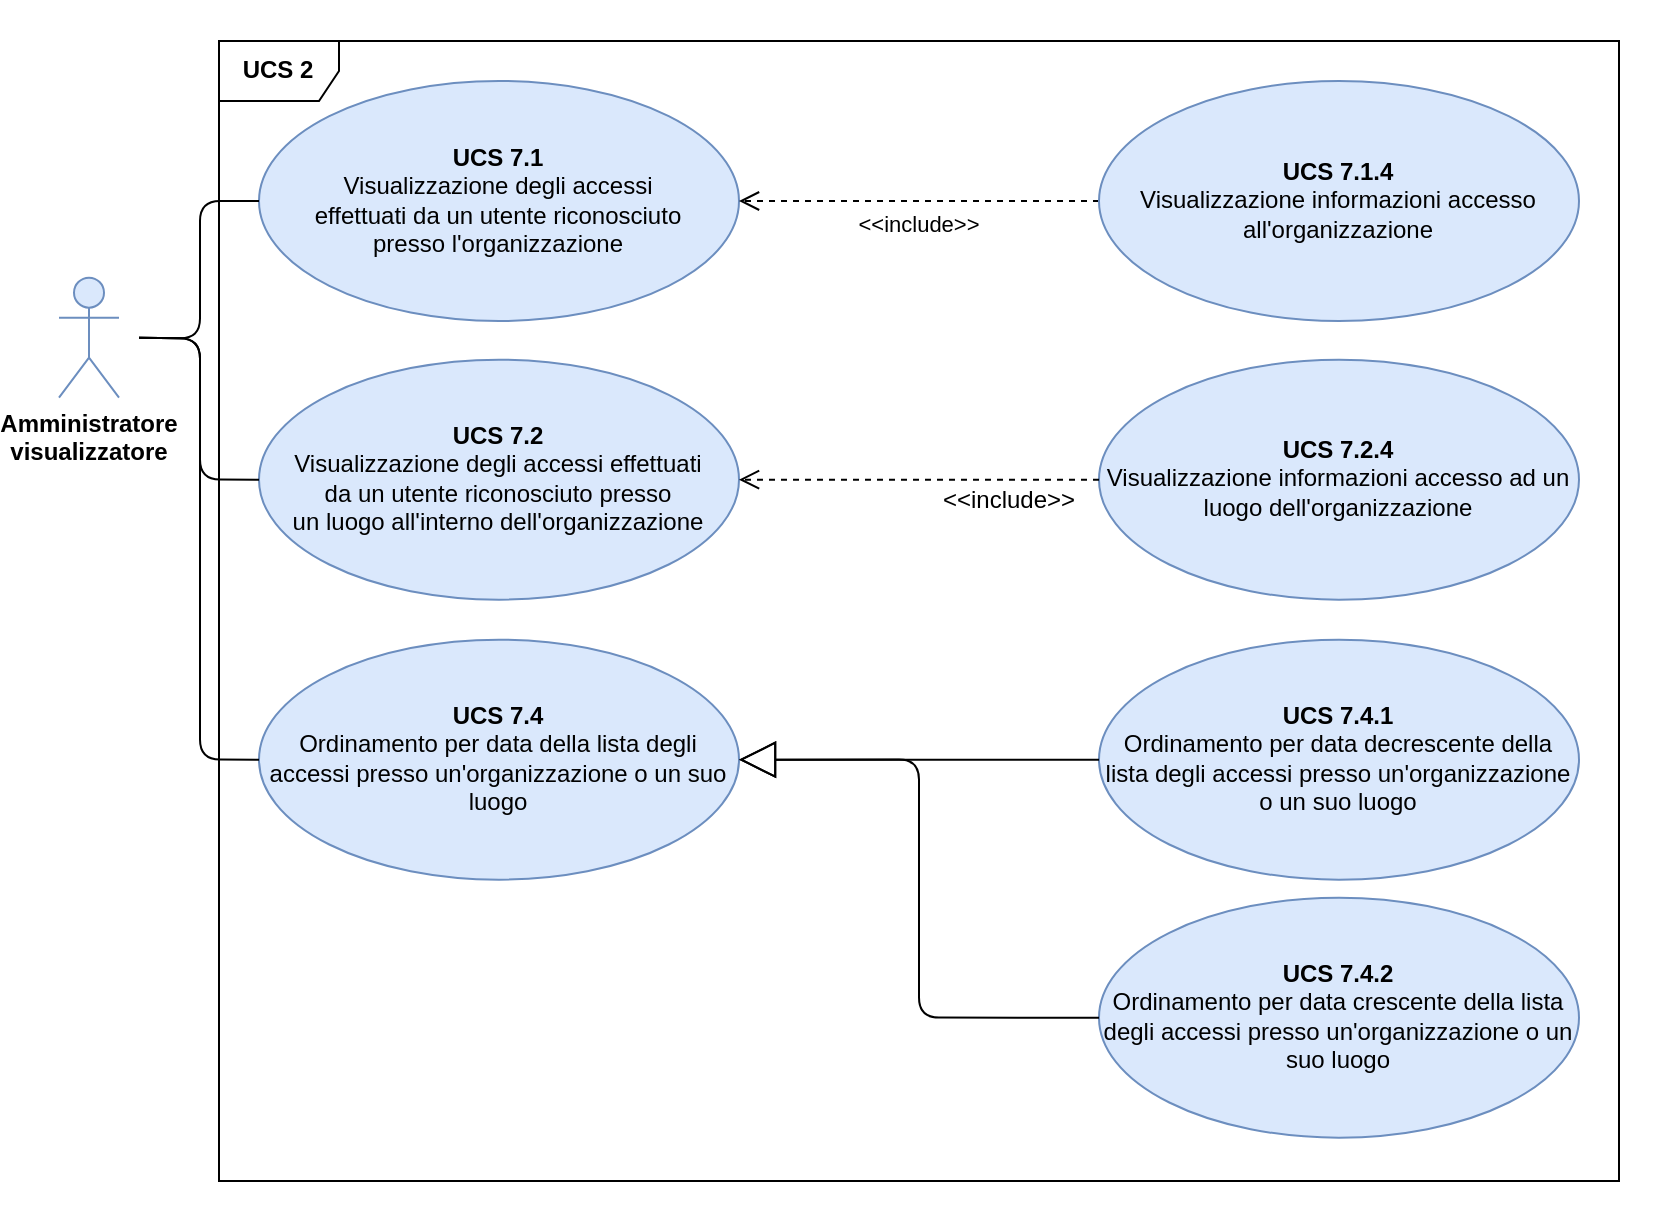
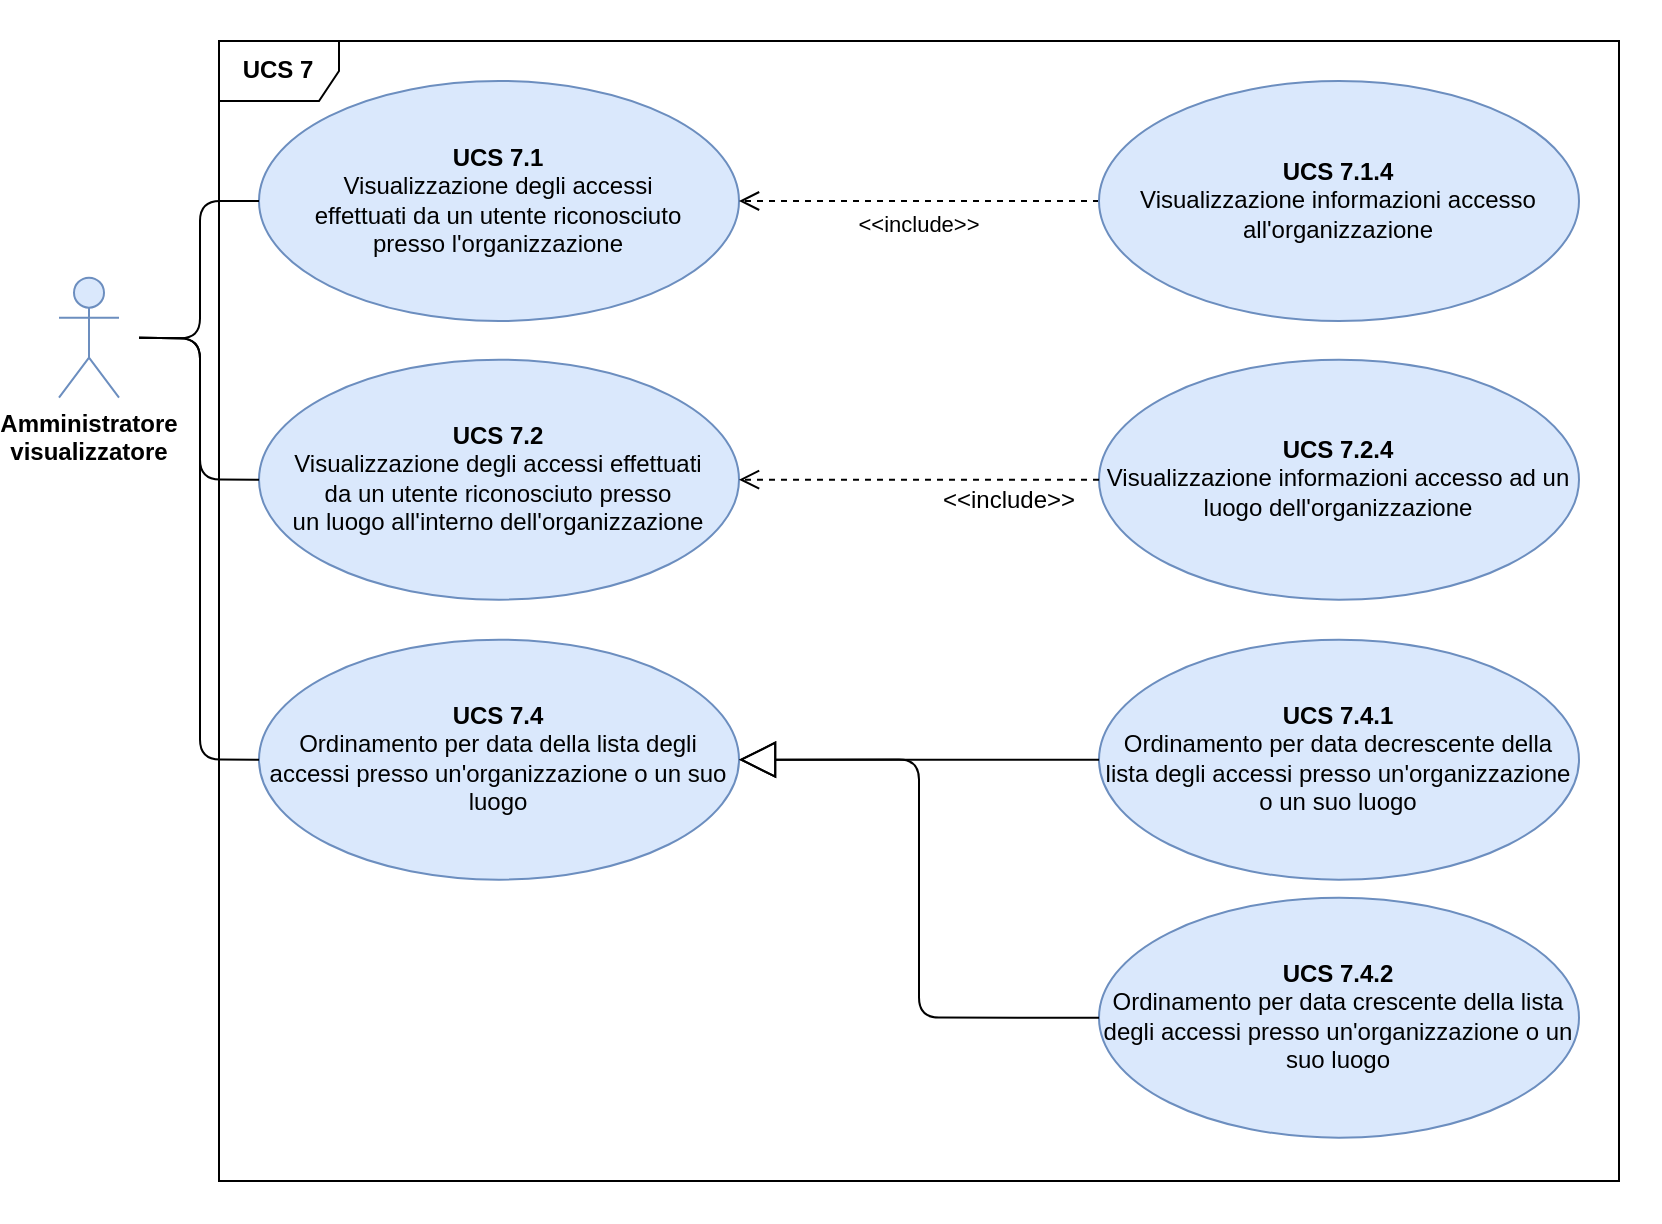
(279, 71) -> (279, 71)
